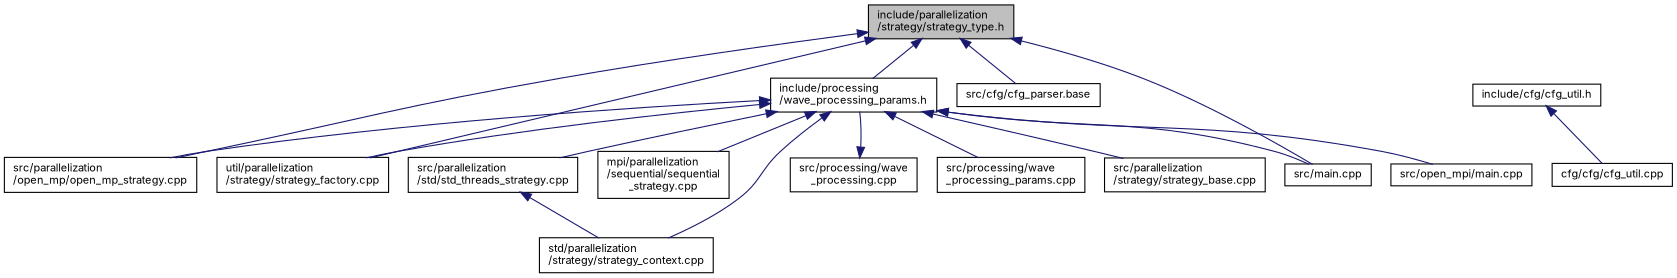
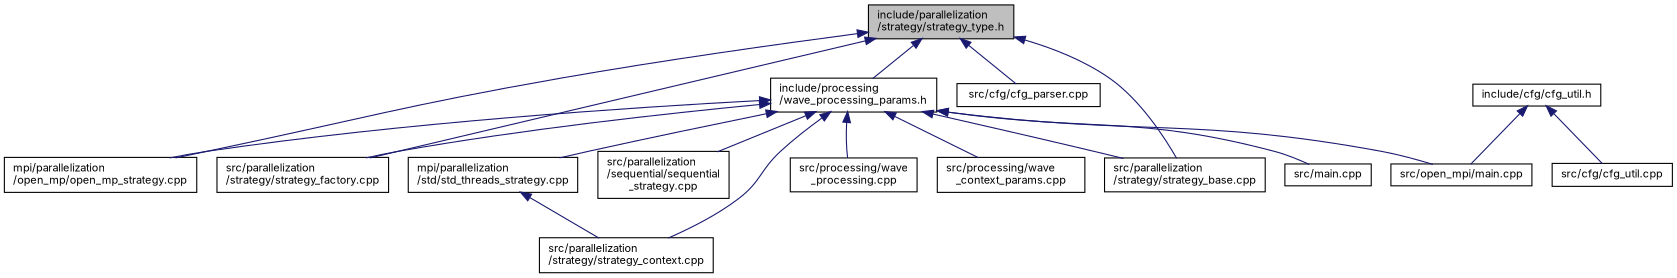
(1172, 91) -> (1114, 82)
(1029, 95) -> (1029, 95)
(861, 129) -> (846, 140)
none -> (1495, 139)
(101, 175) -> (101, 175)
(303, 175) -> (303, 175)
(493, 175) -> (493, 175)
(663, 175) -> (663, 175)
(1011, 175) -> (1011, 175)
(1612, 175) -> (1612, 175)
(626, 255) -> (626, 255)
